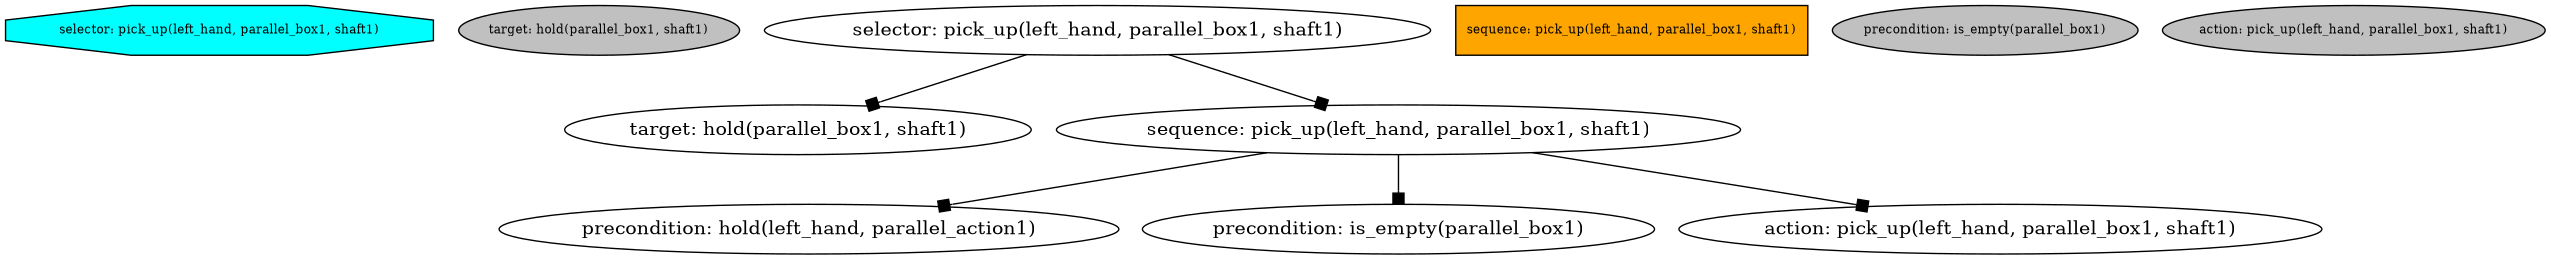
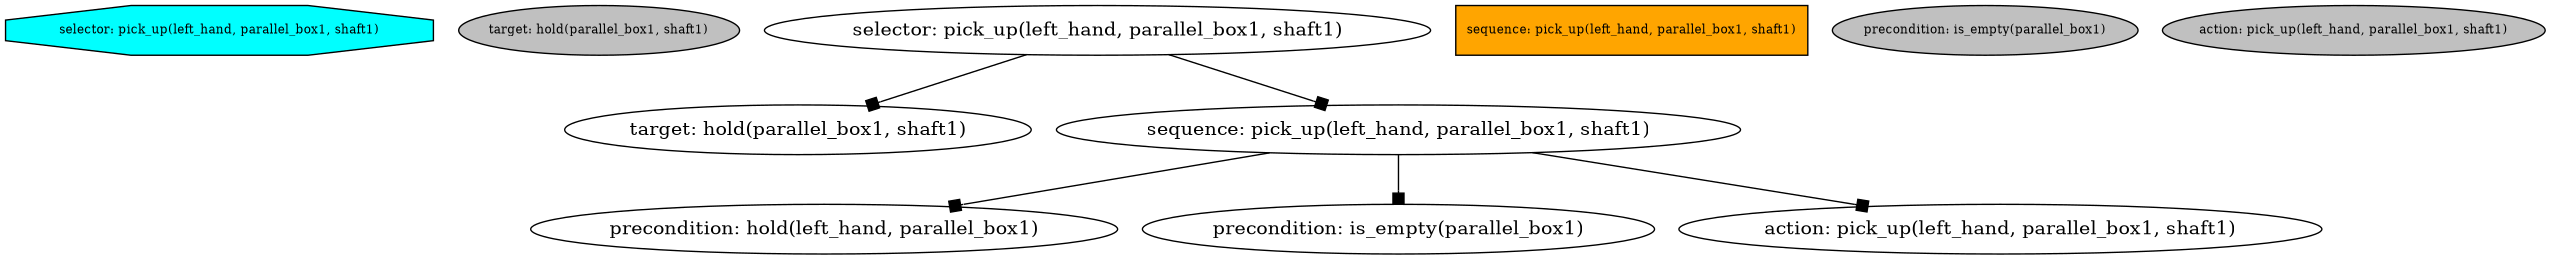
(809, 229) -> (824, 229)
